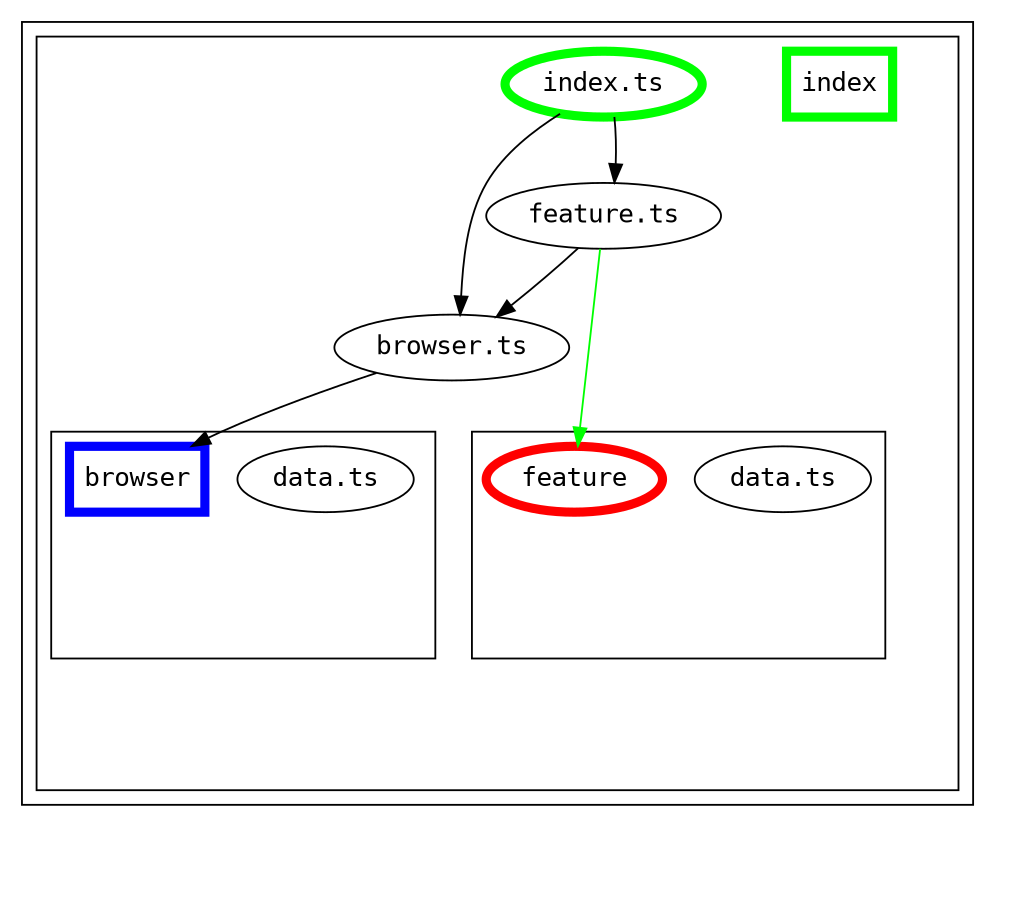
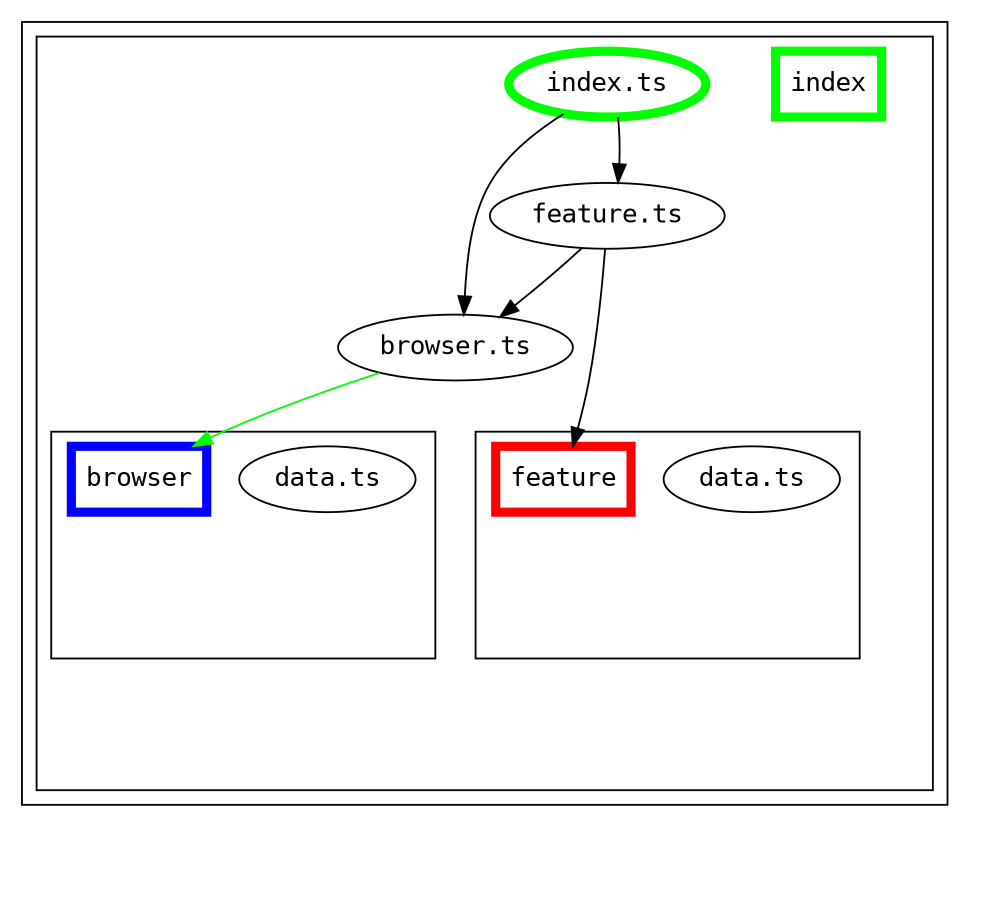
(590, 338) -> (596, 339)
(292, 403) -> (294, 403)
(574, 479) -> (563, 479)
